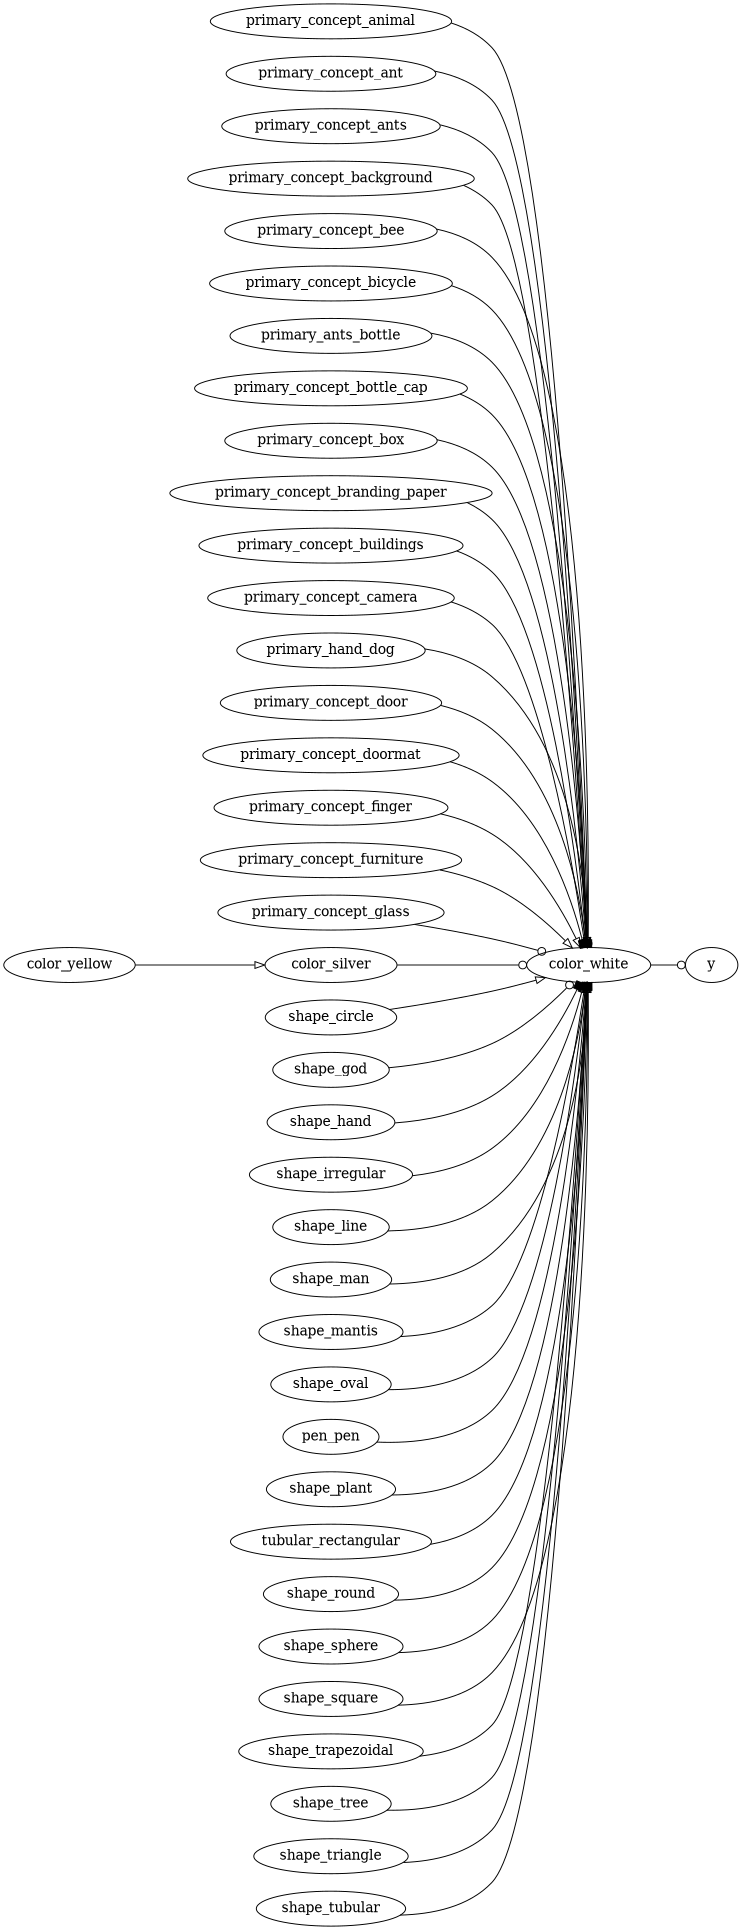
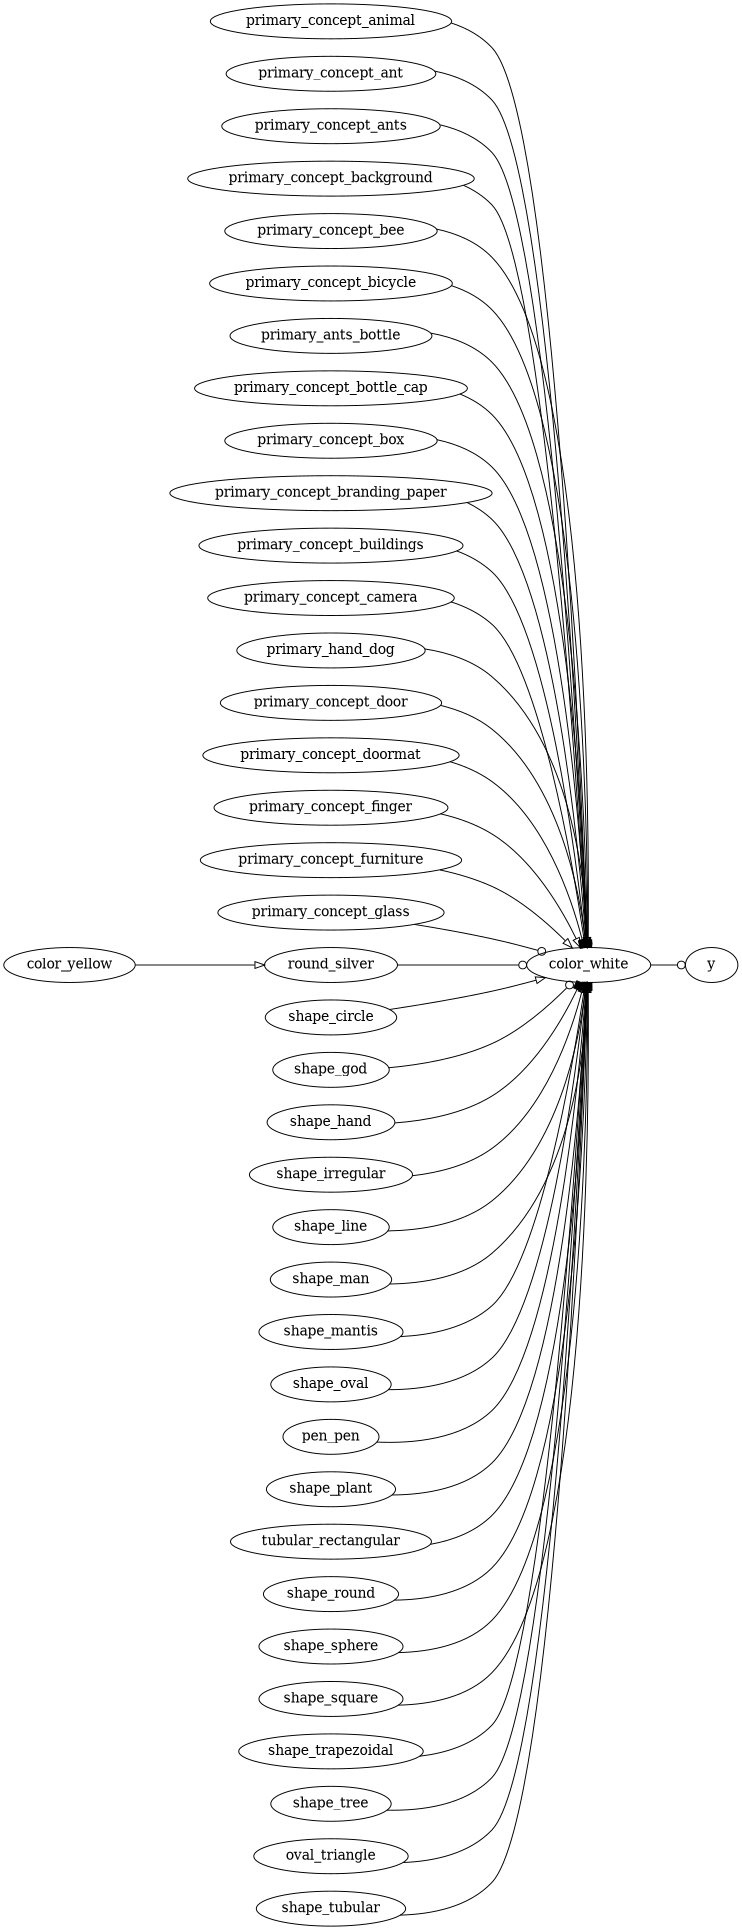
(331, 965) -> (331, 965)
(331, 1856) -> (331, 1856)
